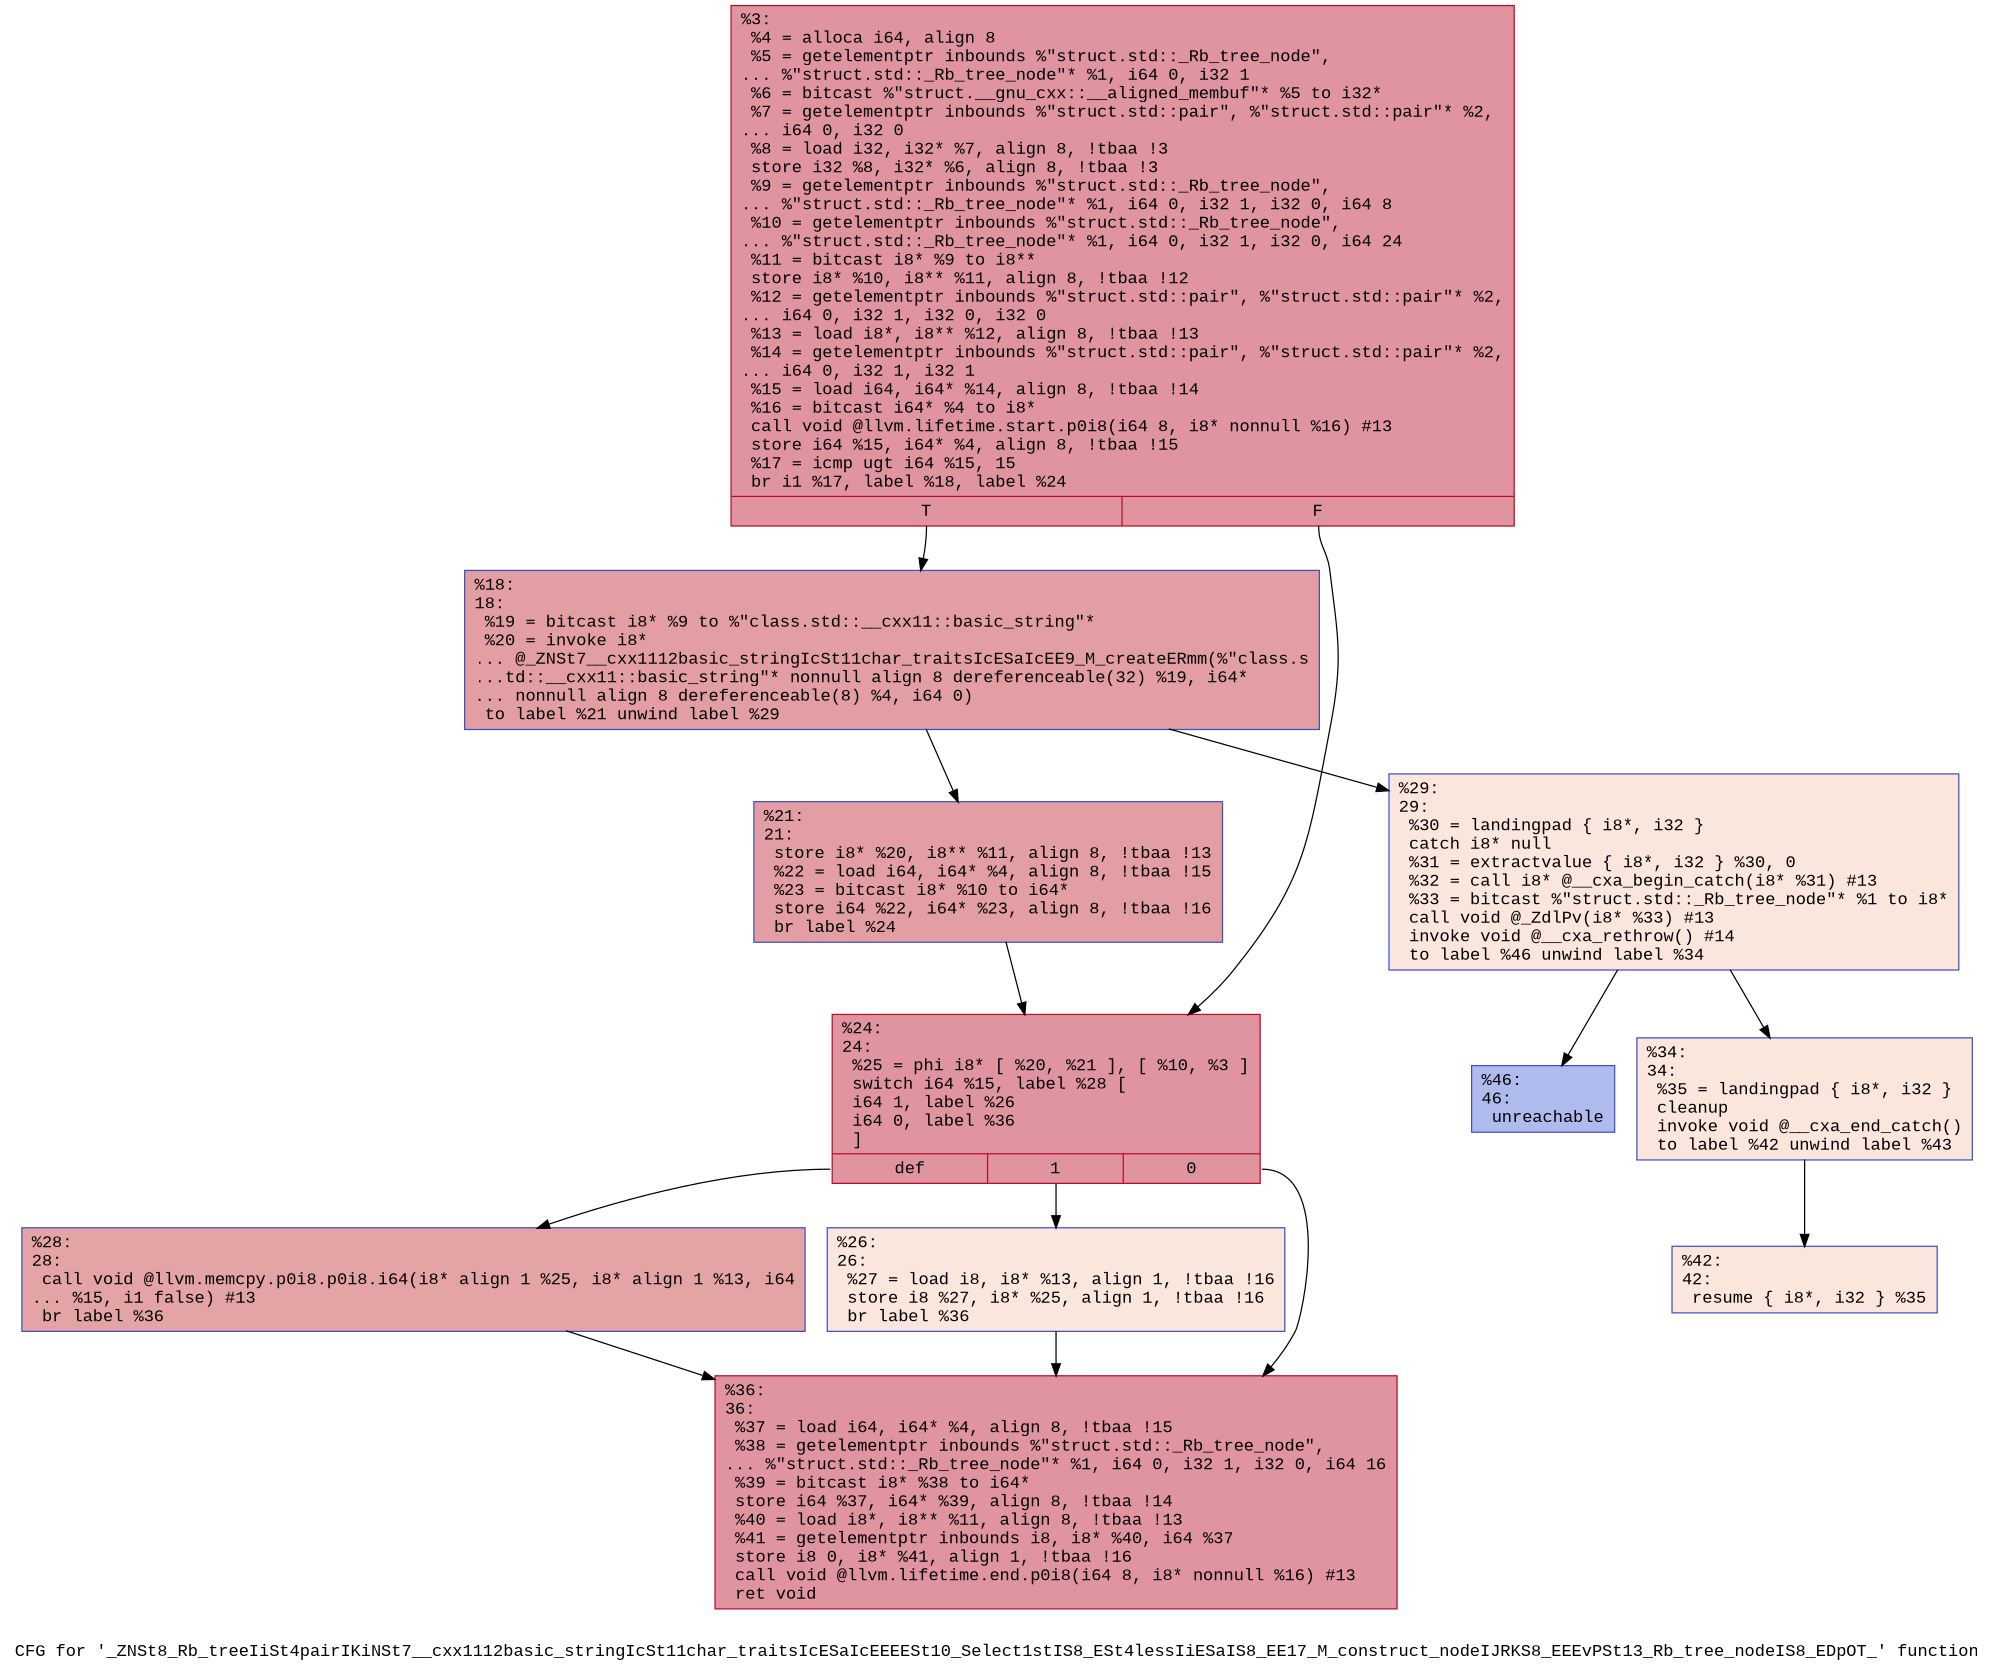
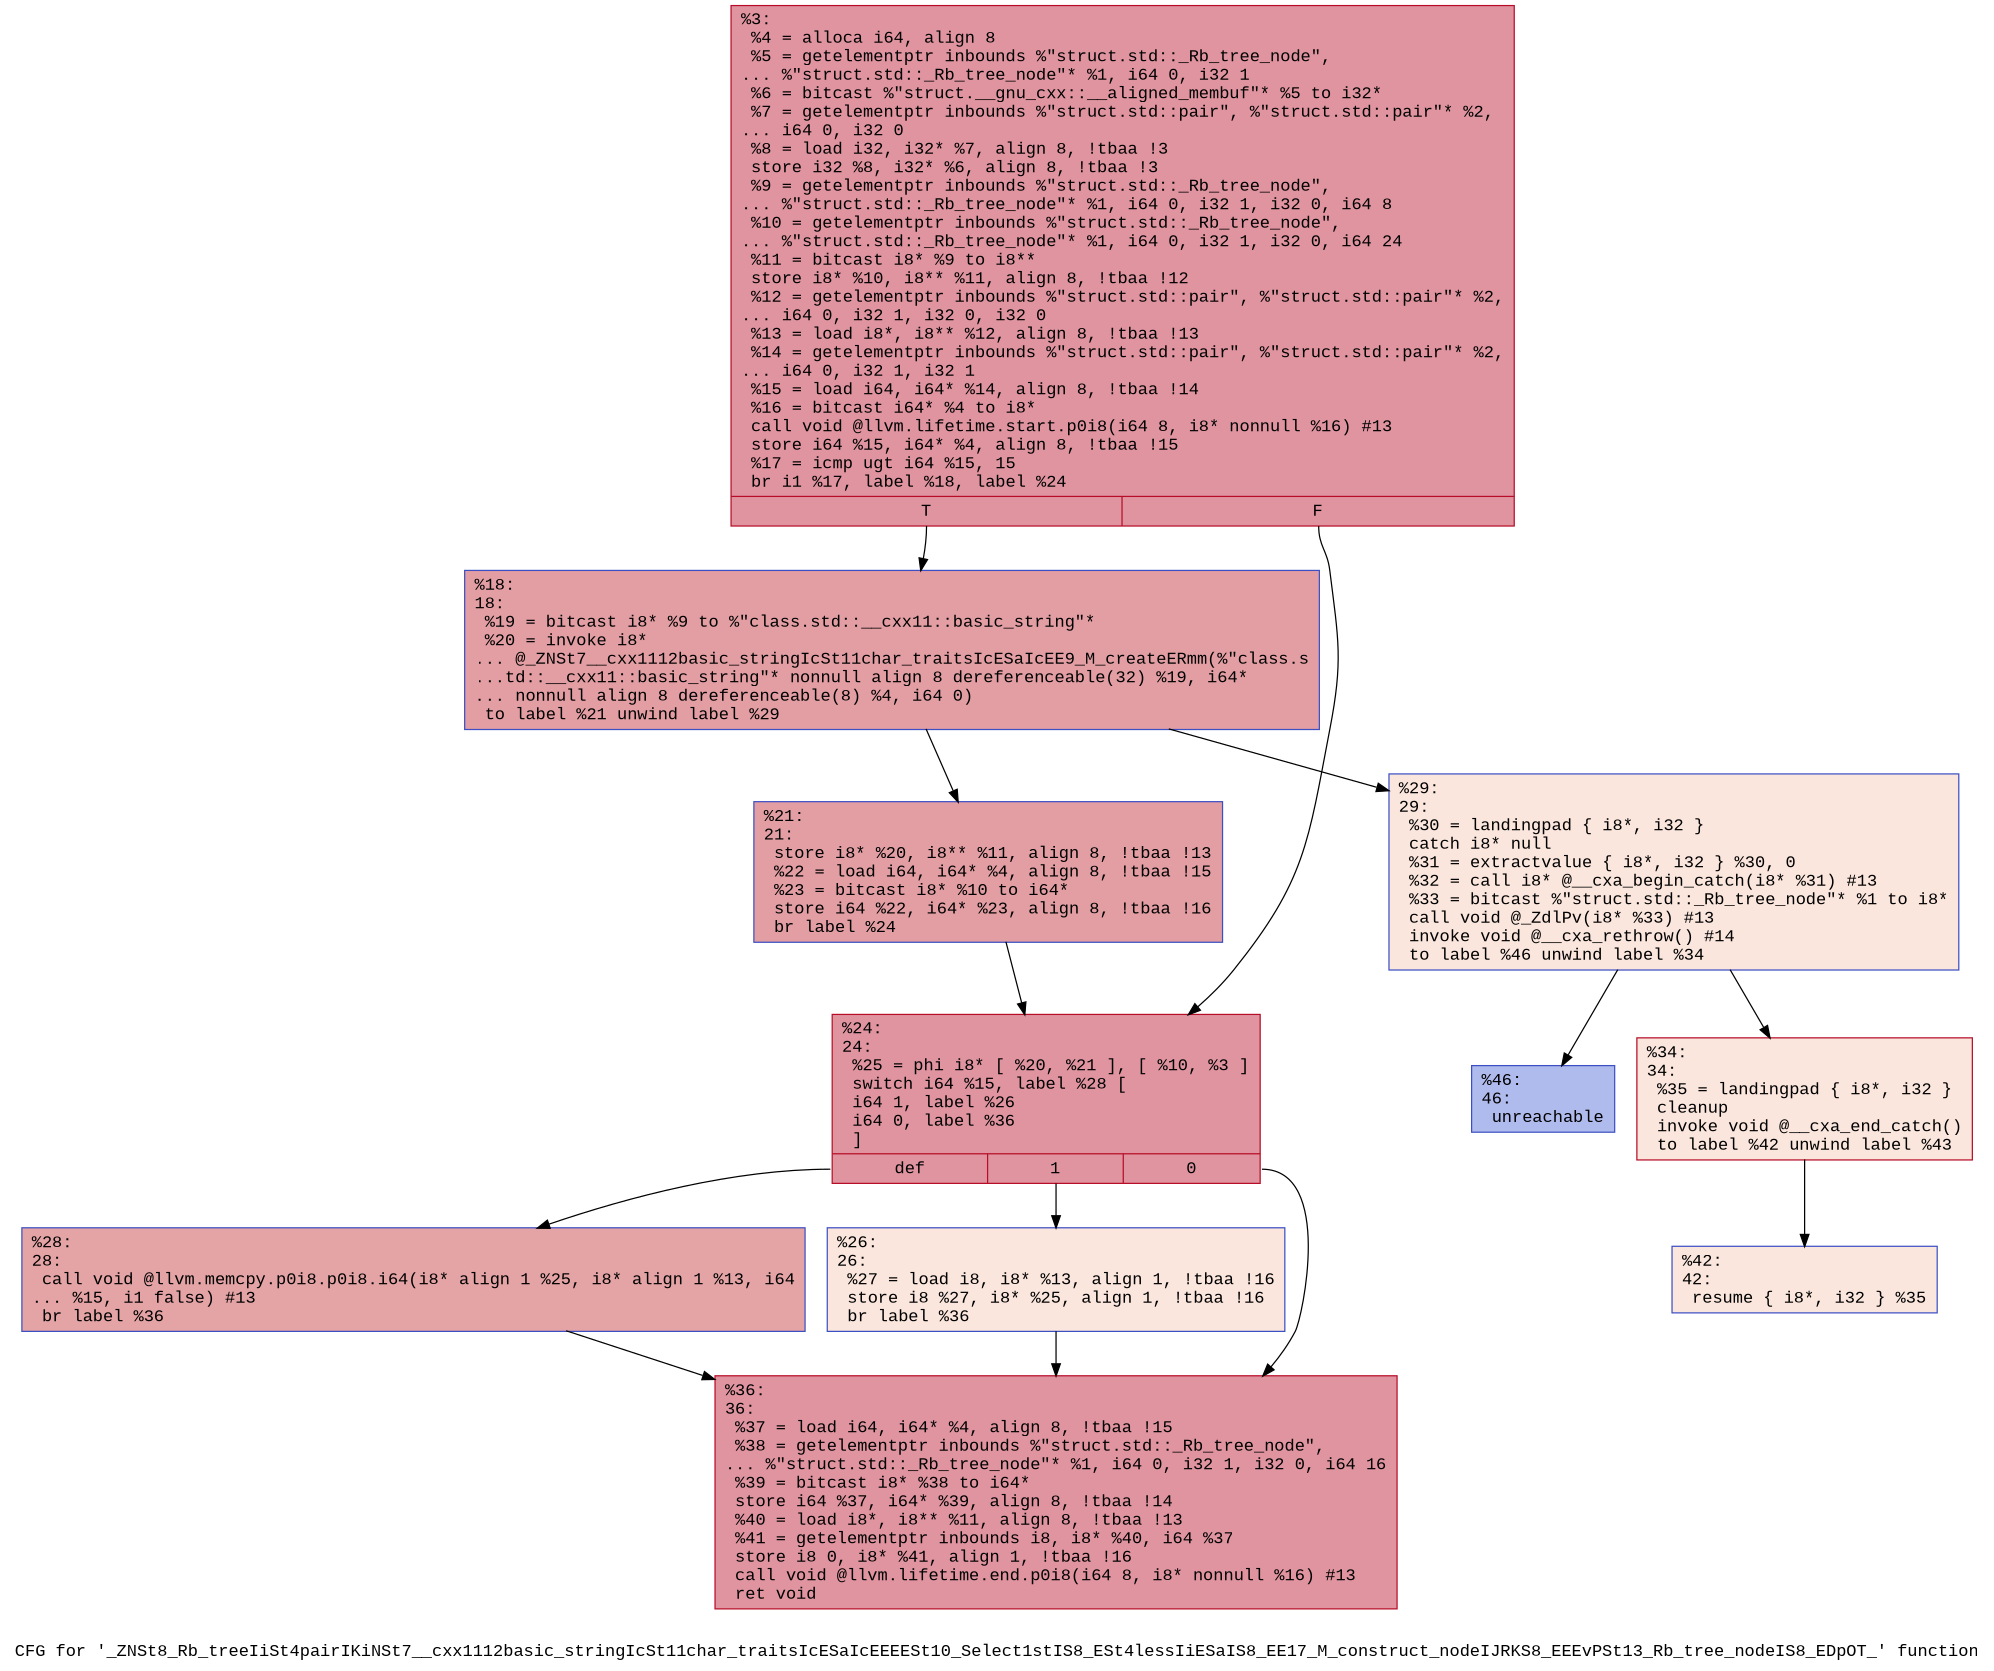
(1805, 1099) -> (1805, 1099)
